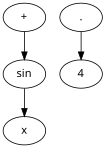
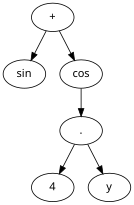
none -> (81, 74)
(24, 131) -> none
none -> (109, 187)
